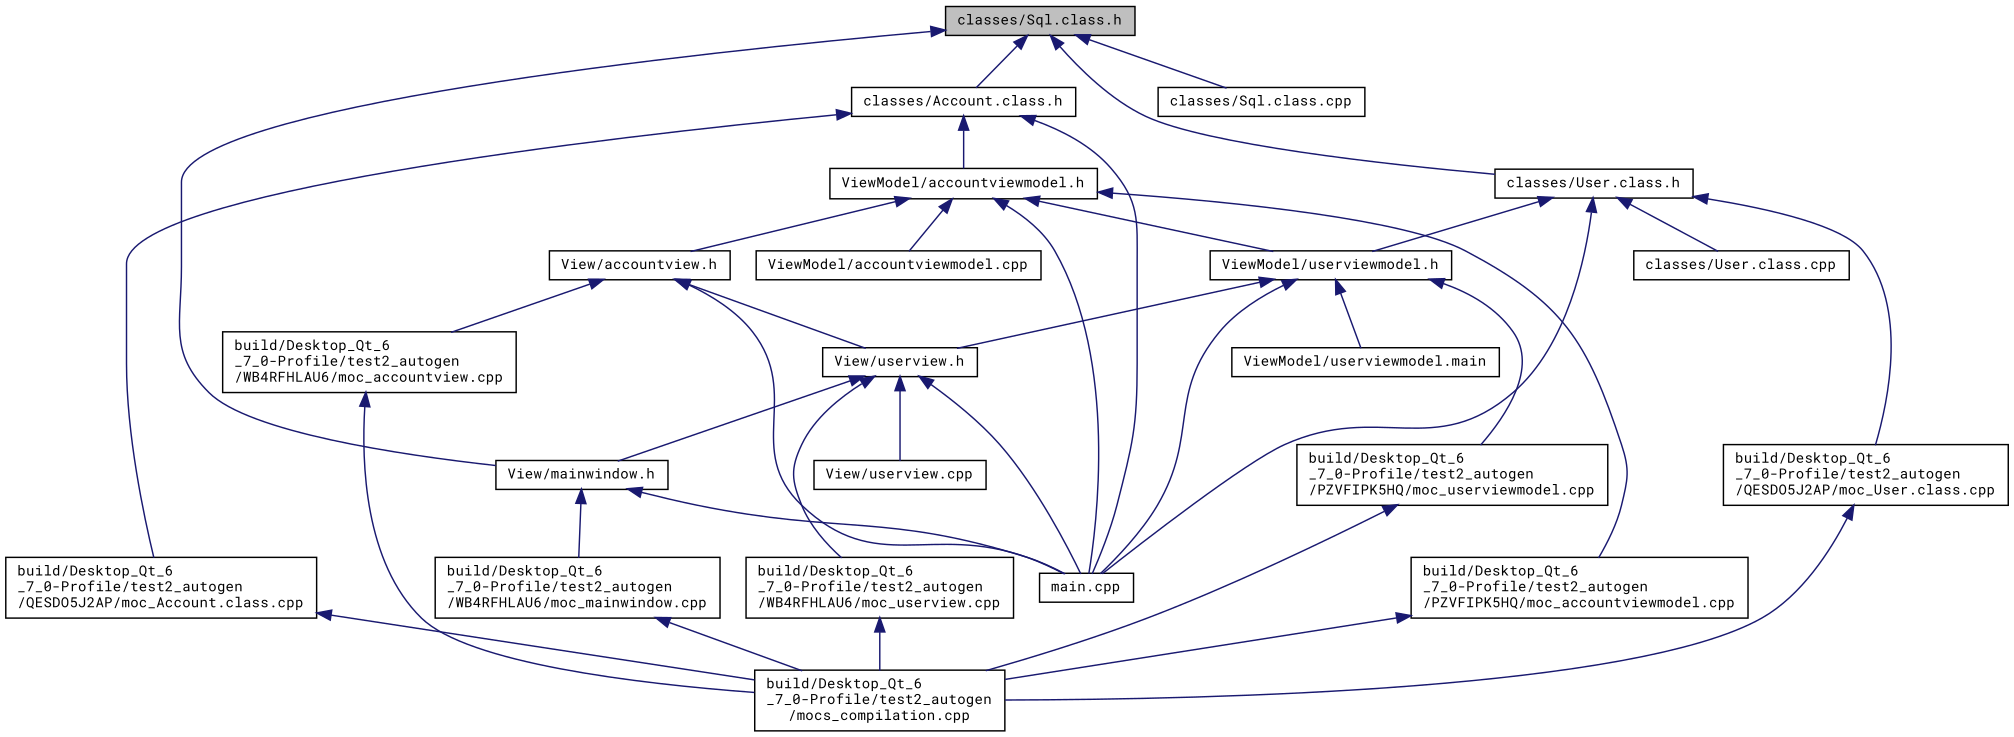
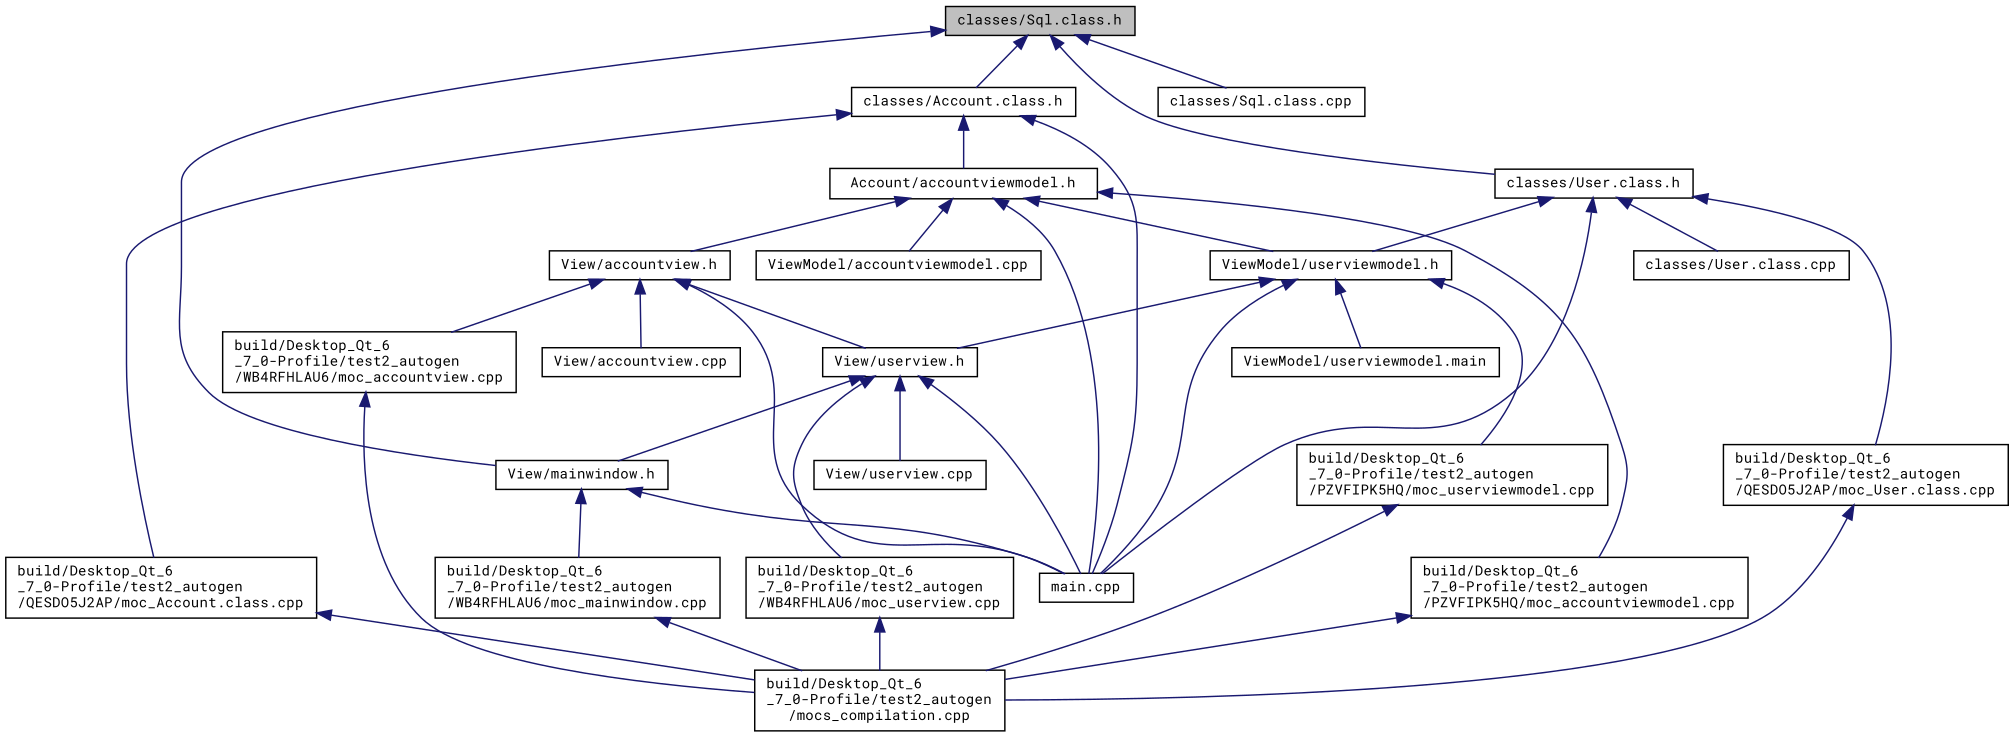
(964, 184) -> (964, 184)
none -> (641, 362)
